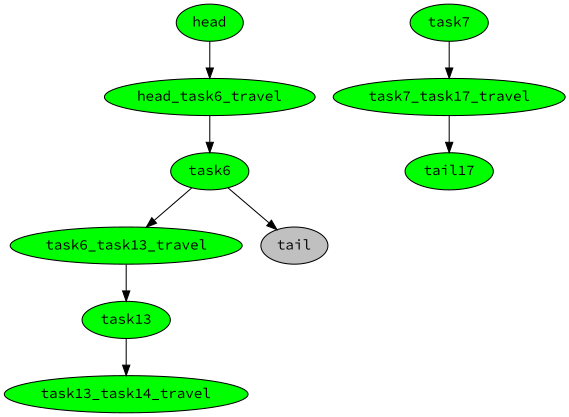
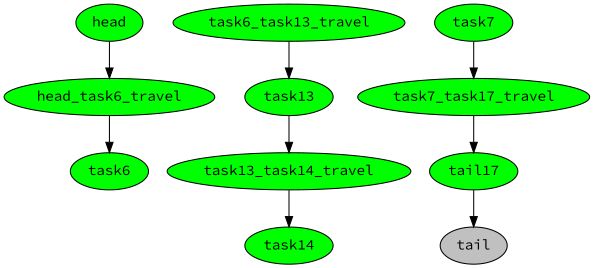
(173, 204) -> none
(248, 205) -> (474, 203)
none -> (289, 246)
